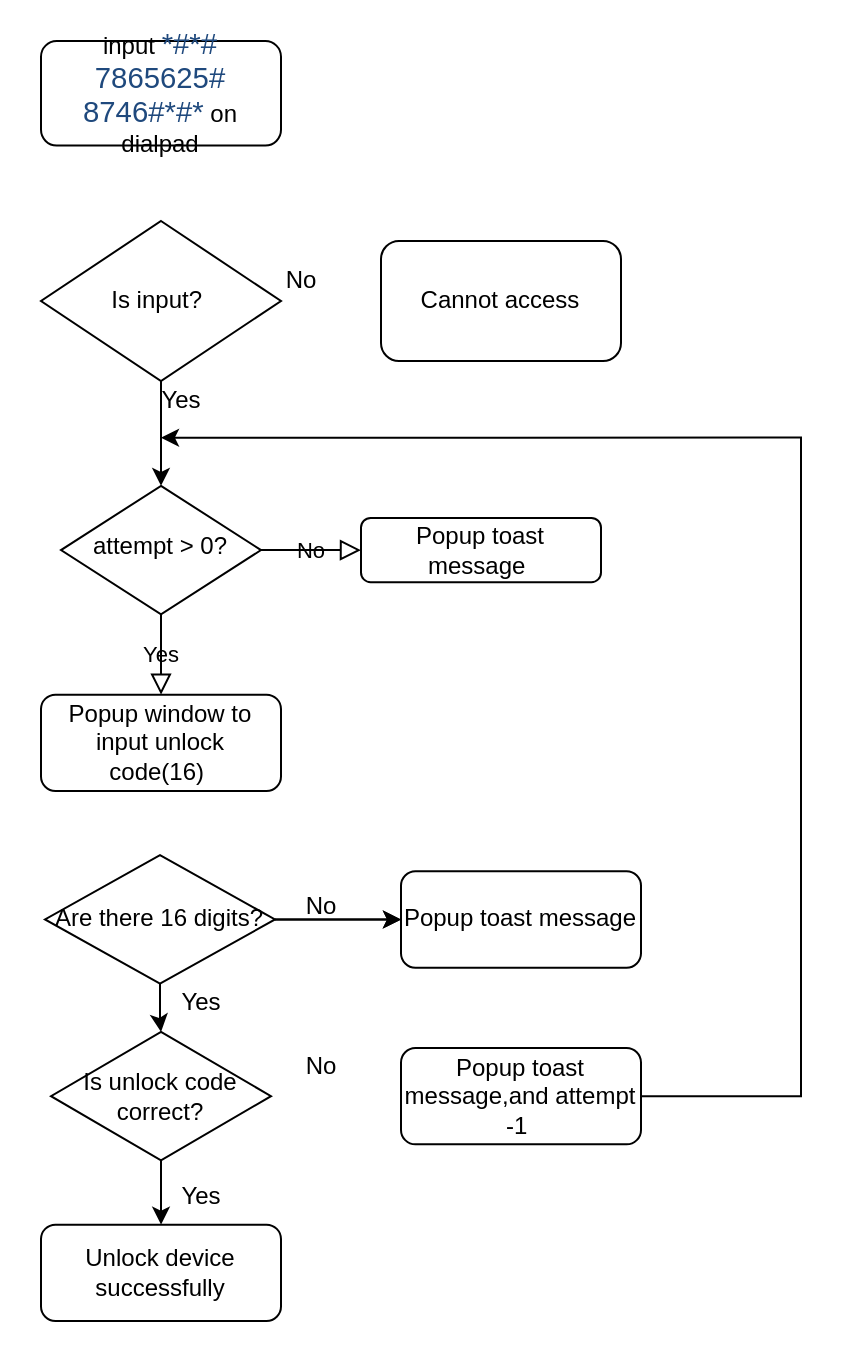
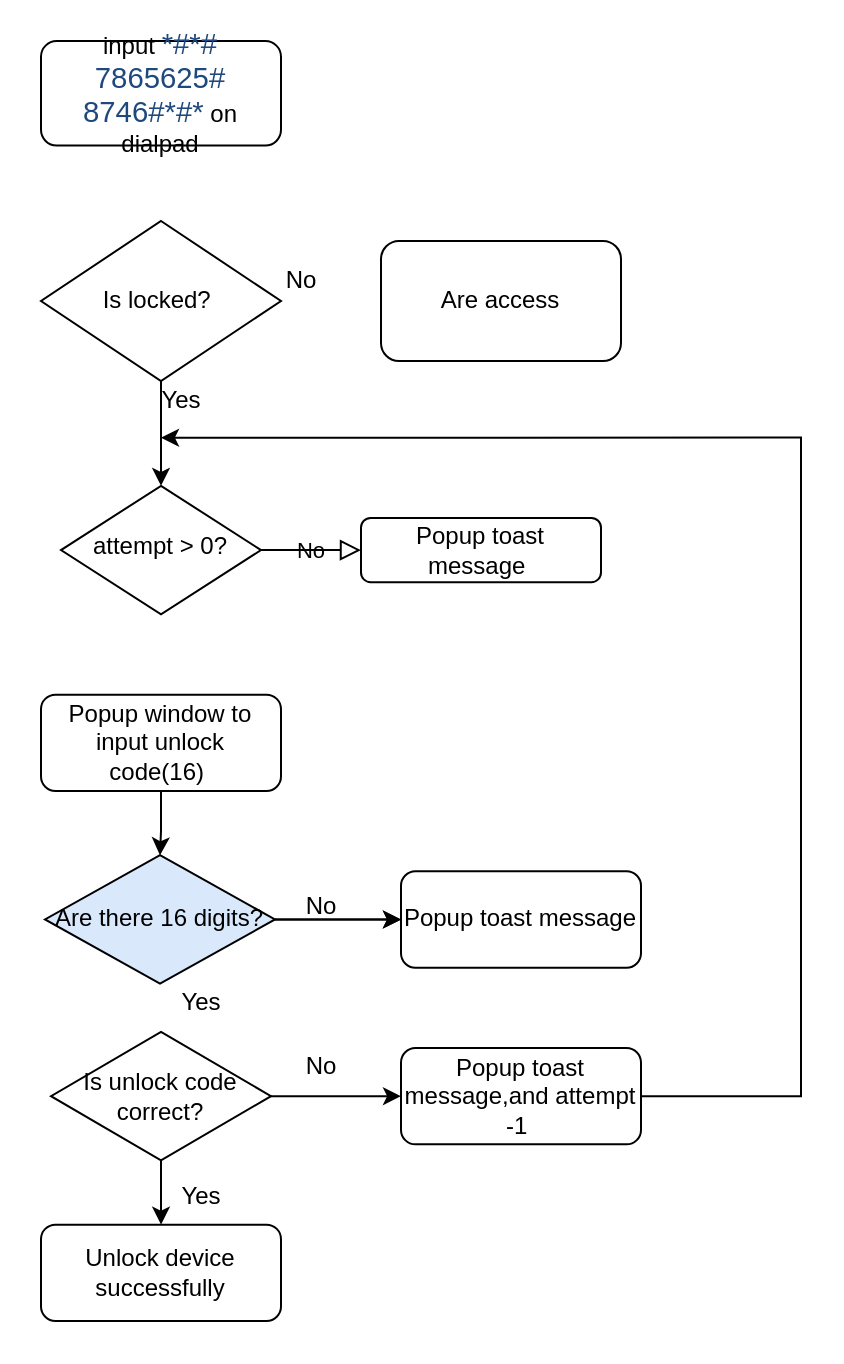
(161, 301) -> (161, 301)
(501, 301) -> (501, 301)
(161, 644) -> none
none -> (161, 816)
(160, 919) -> (160, 919)
(160, 1005) -> none
none -> (329, 1096)
